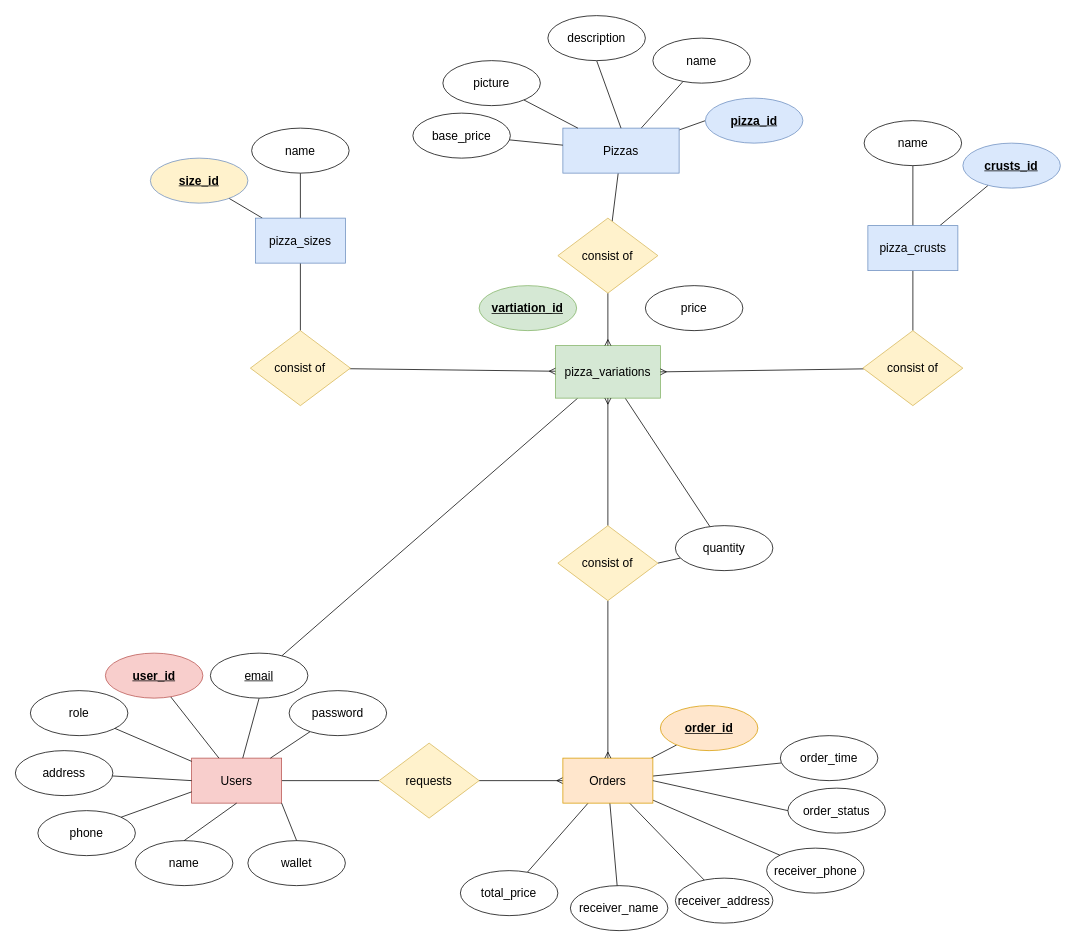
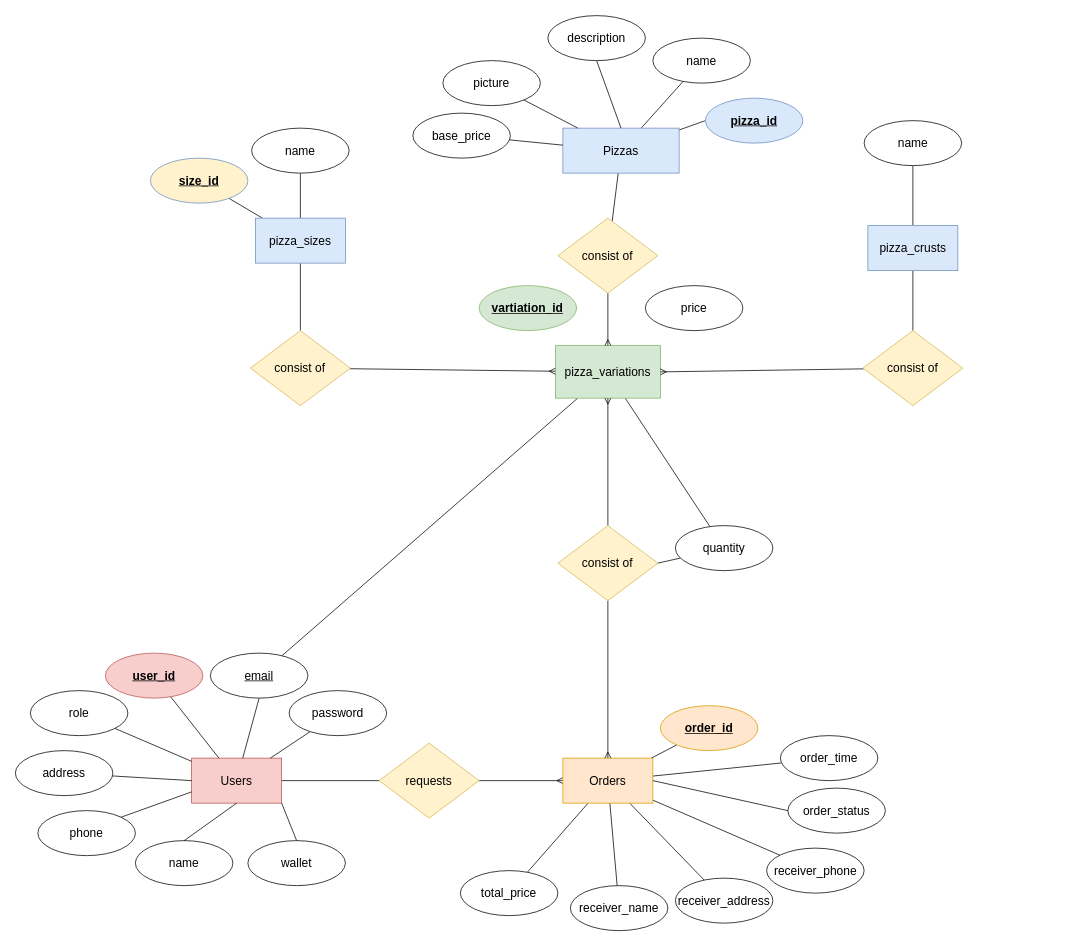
(1012, 165) -> none
(964, 205) -> none
